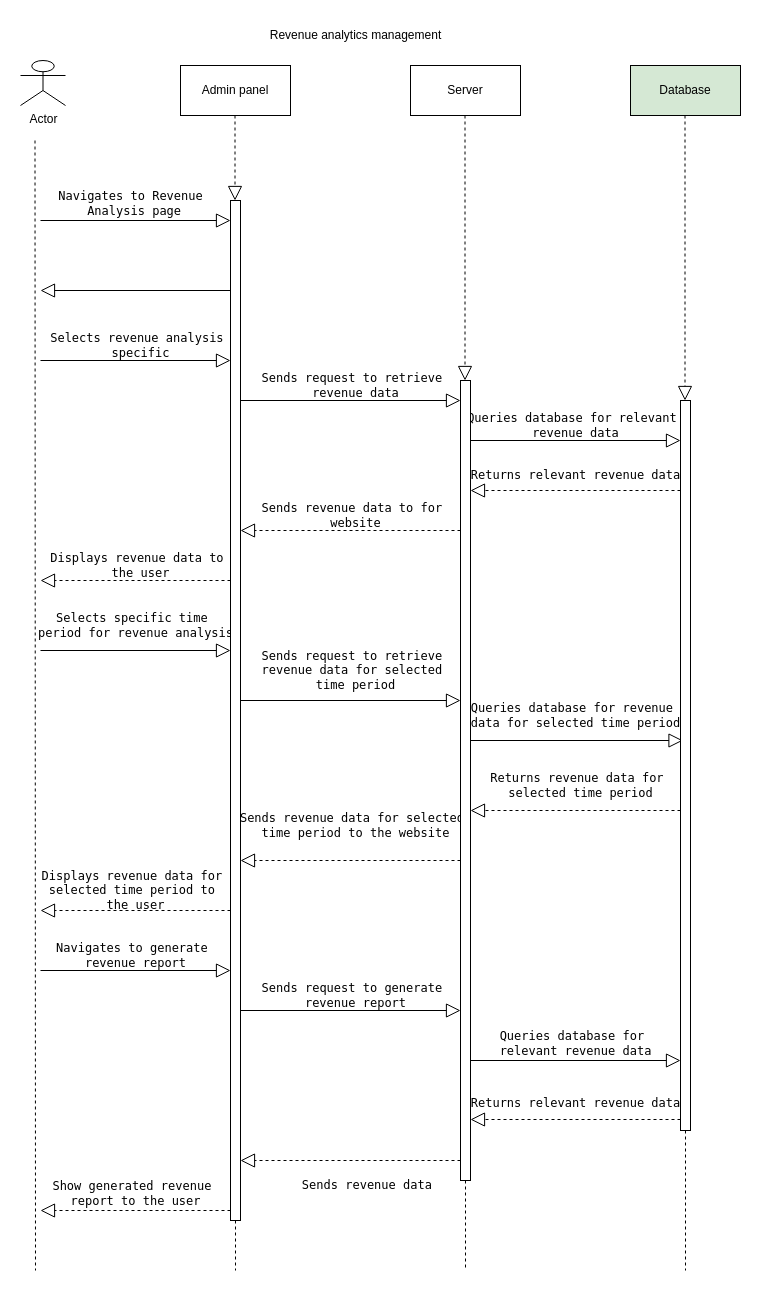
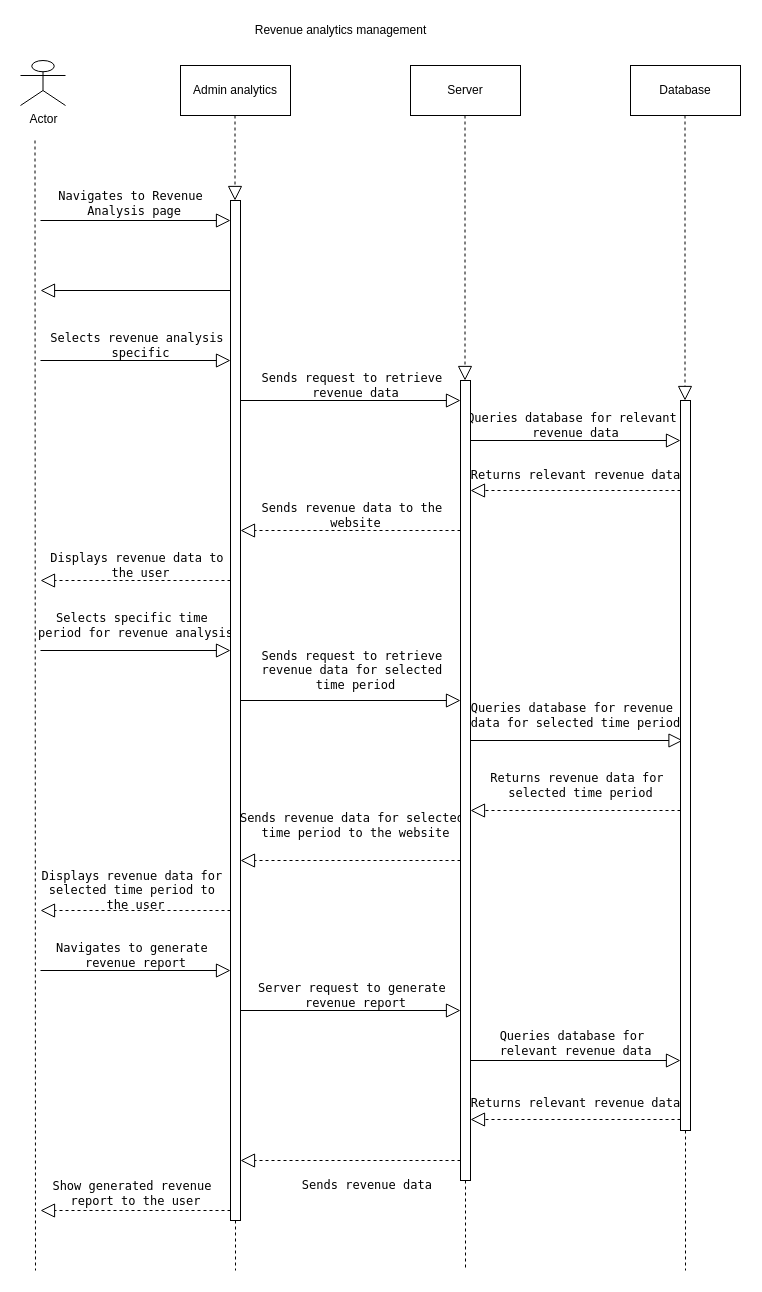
(356, 36) -> (341, 31)
(236, 91) -> (236, 91)
(686, 91) -> (686, 91)
(356, 516) -> (356, 516)
(356, 996) -> (356, 996)
